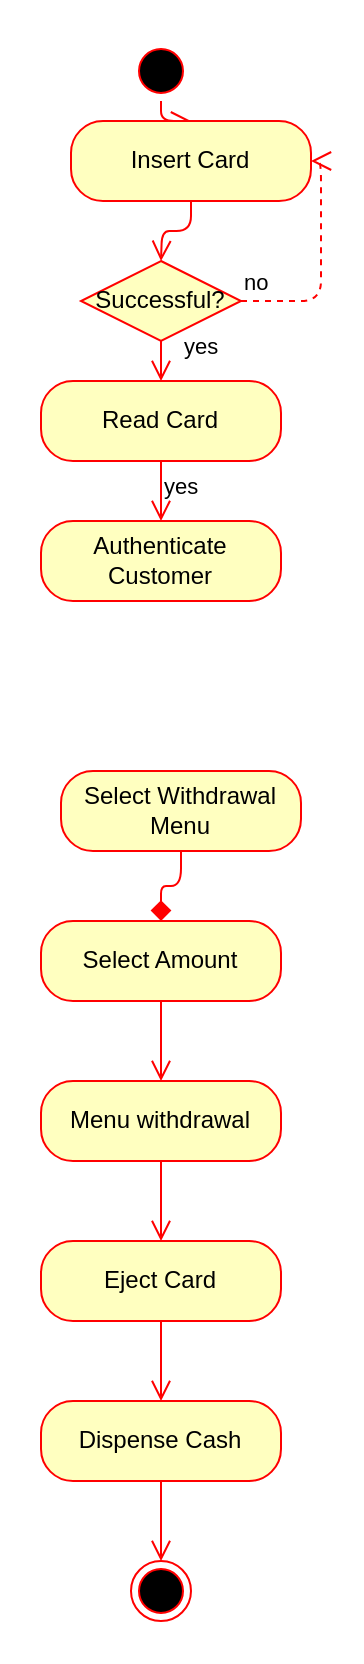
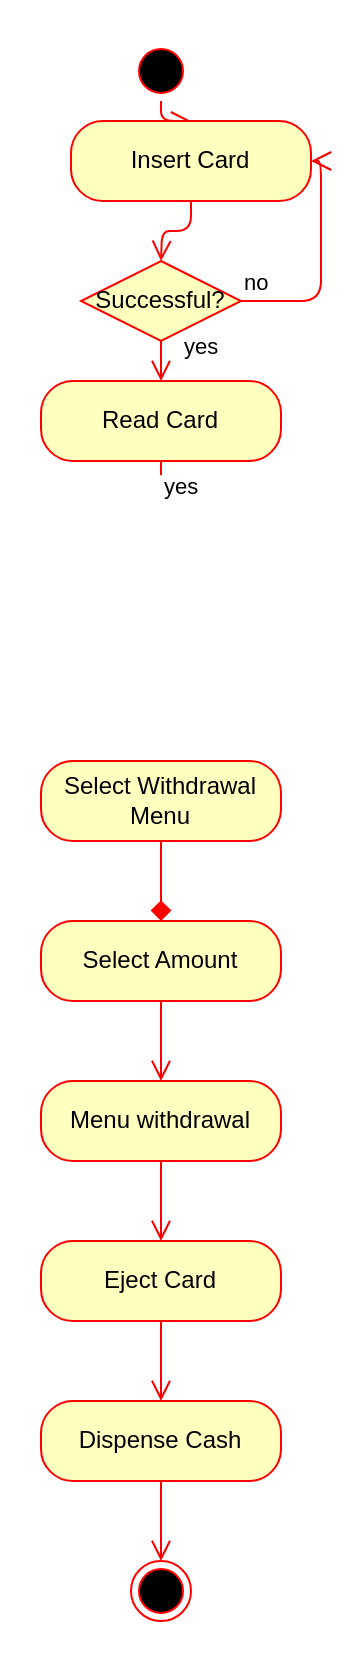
(321, 263) -> (321, 263)
(161, 495) -> none
(161, 561) -> none
(181, 811) -> (161, 801)
